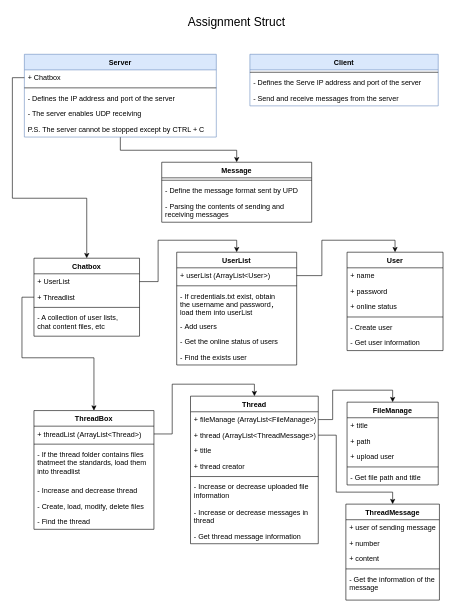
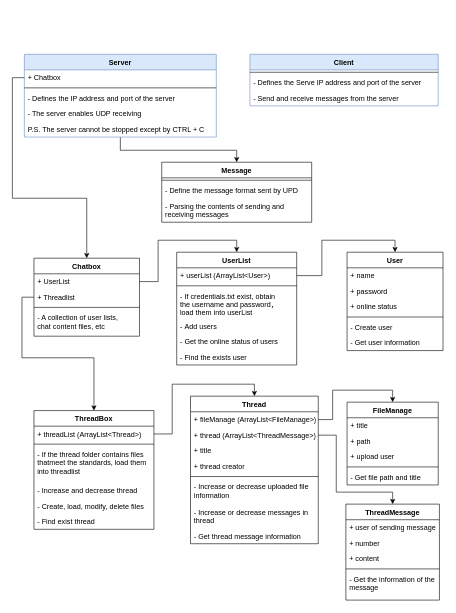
(237, 21) -> none
(68, 522) -> (71, 522)
